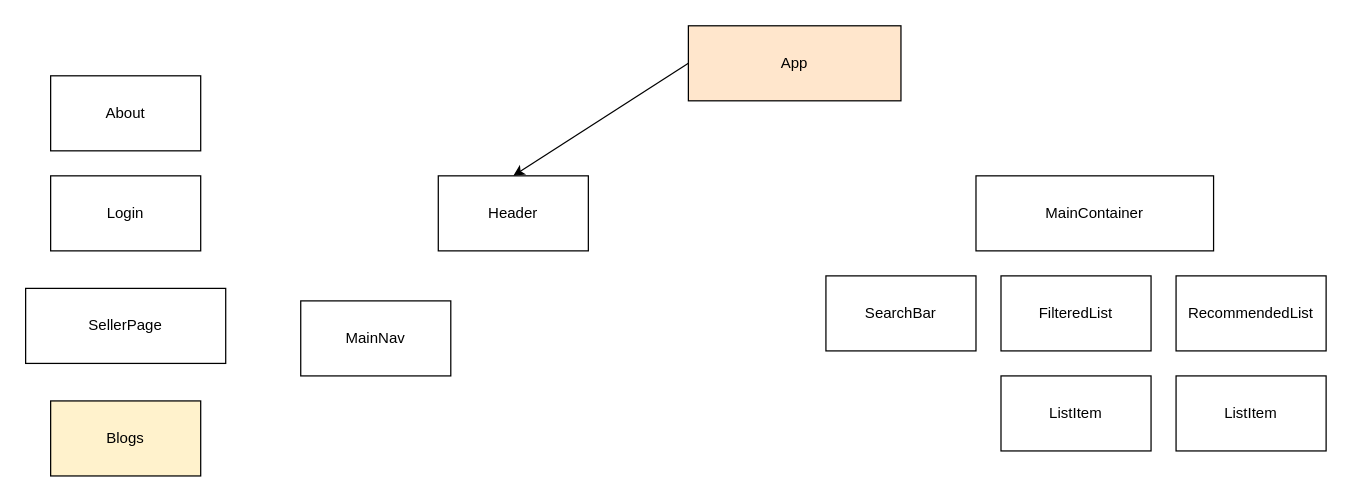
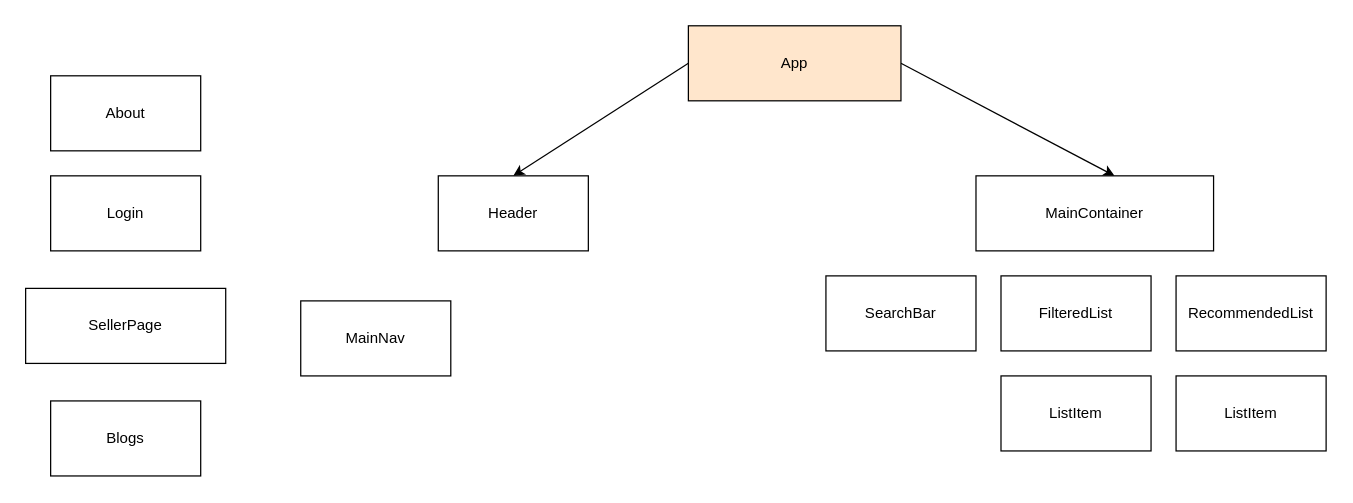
none -> (1003, 117)
(126, 438) -> (126, 438)
